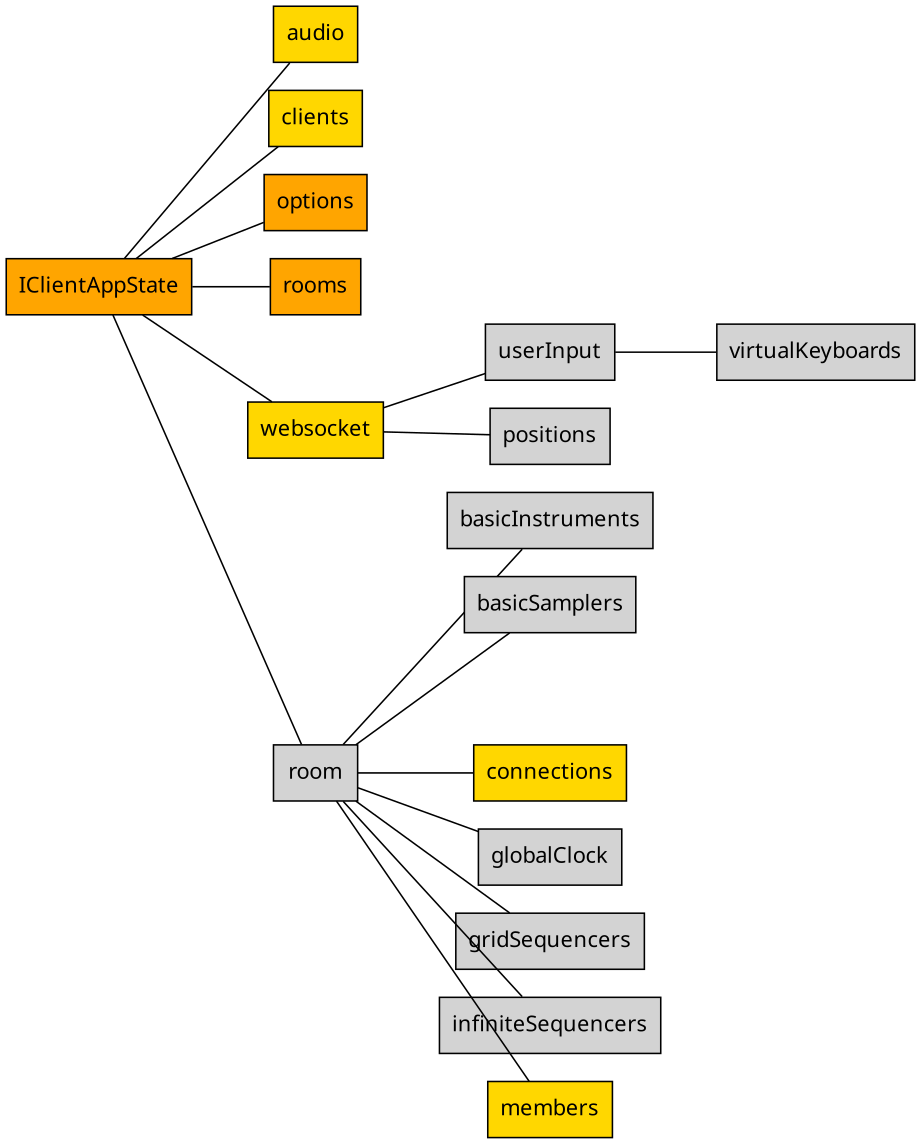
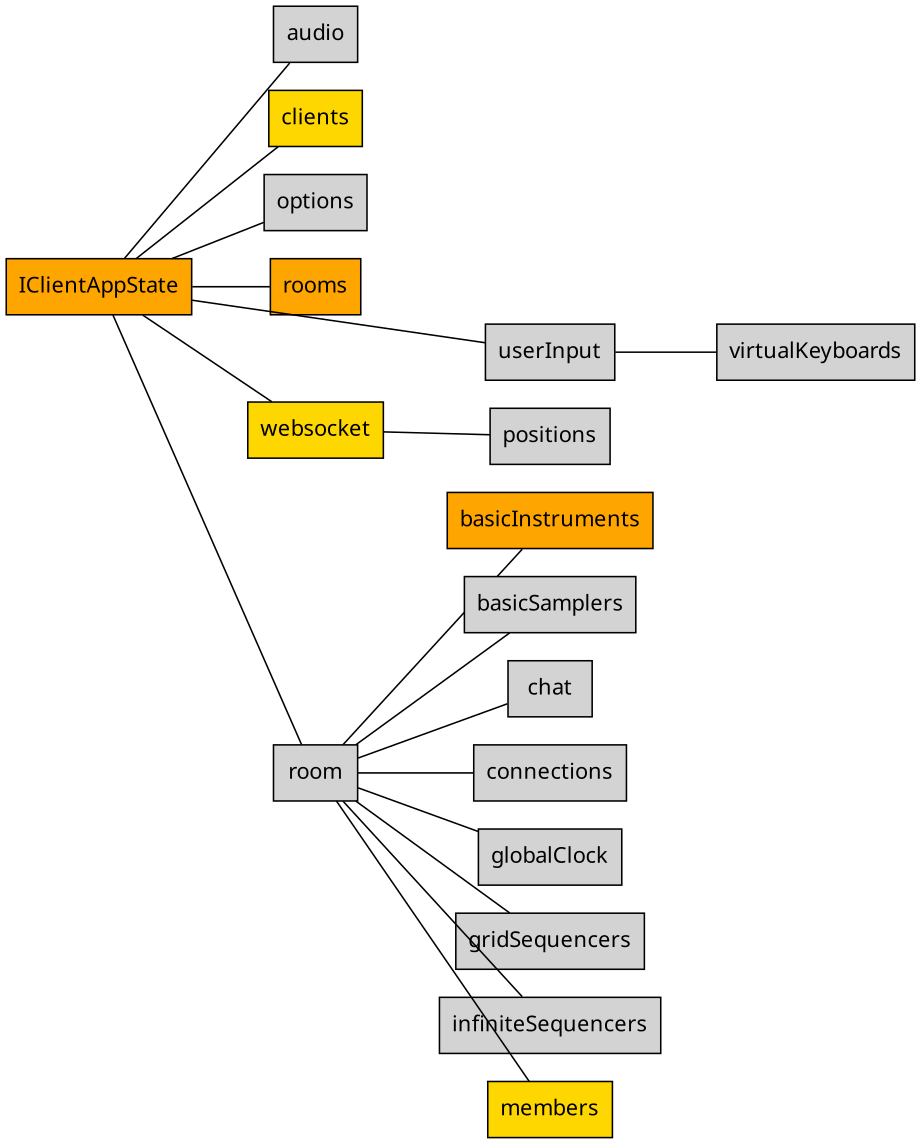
(316, 34) -> (316, 34)
(316, 203) -> (316, 203)
(434, 391) -> (338, 321)
(550, 520) -> (550, 520)
none -> (550, 689)
(550, 773) -> (550, 773)
